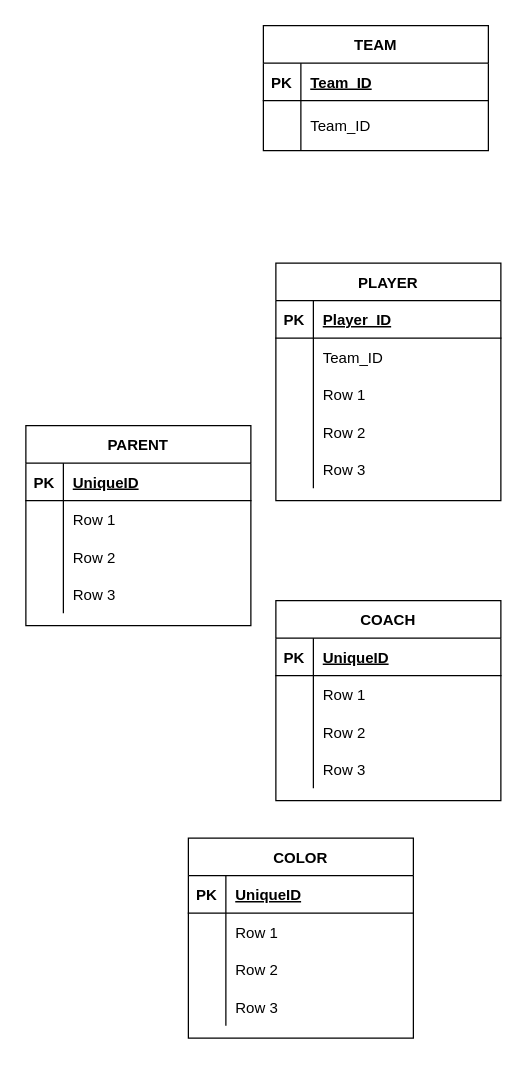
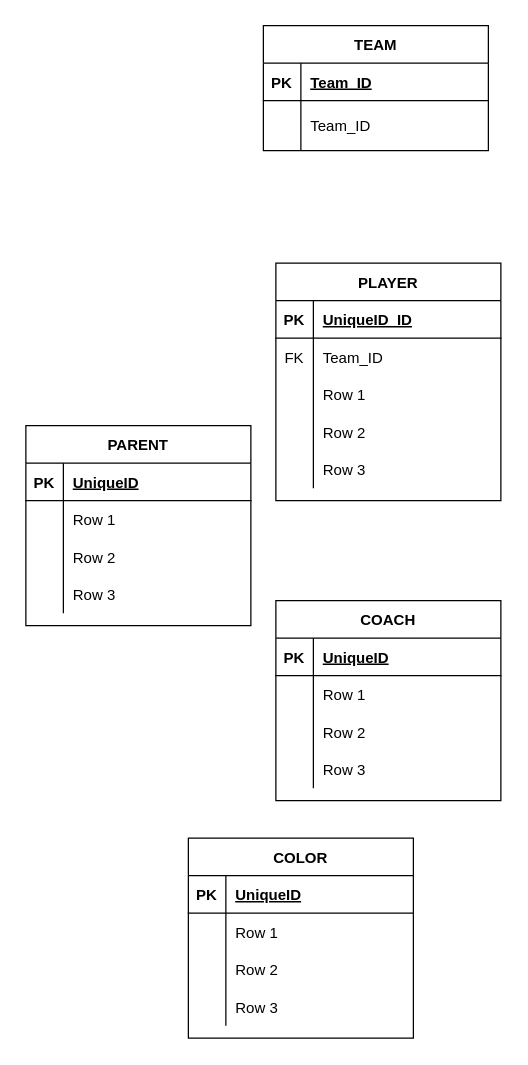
(358, 320) -> (367, 320)
none -> (294, 357)
